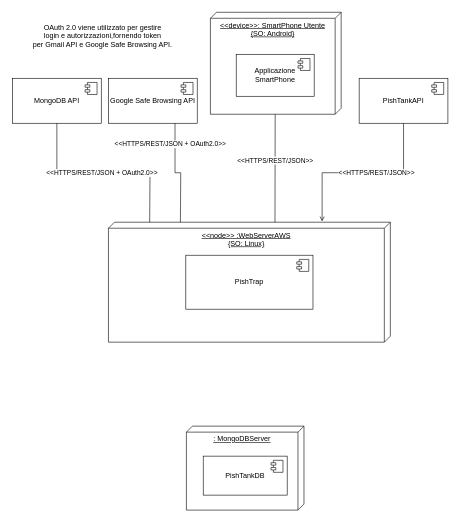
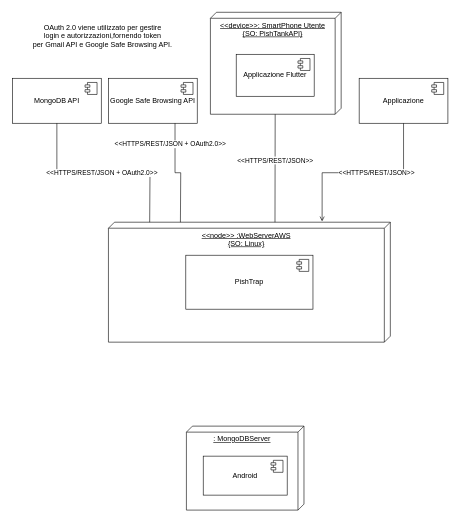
(273, 30) -> (273, 30)
(275, 75) -> (275, 75)
(404, 101) -> (404, 101)
(245, 476) -> (245, 476)
